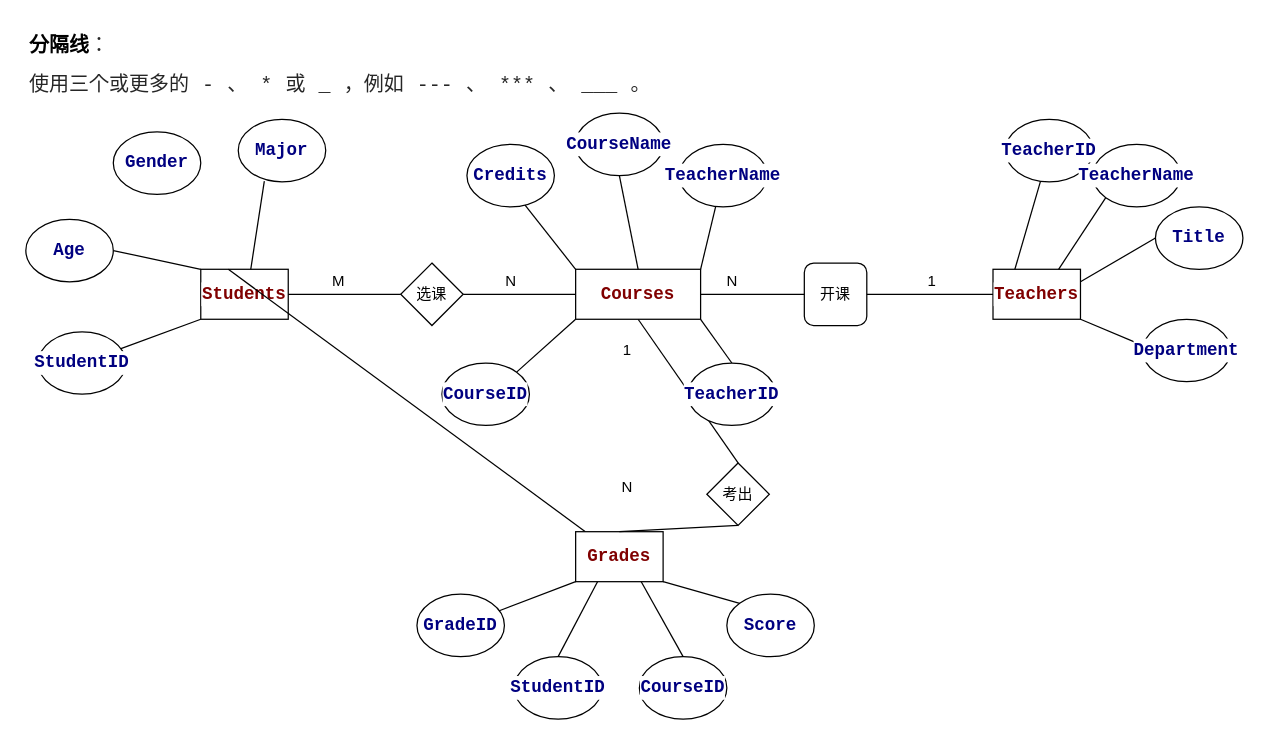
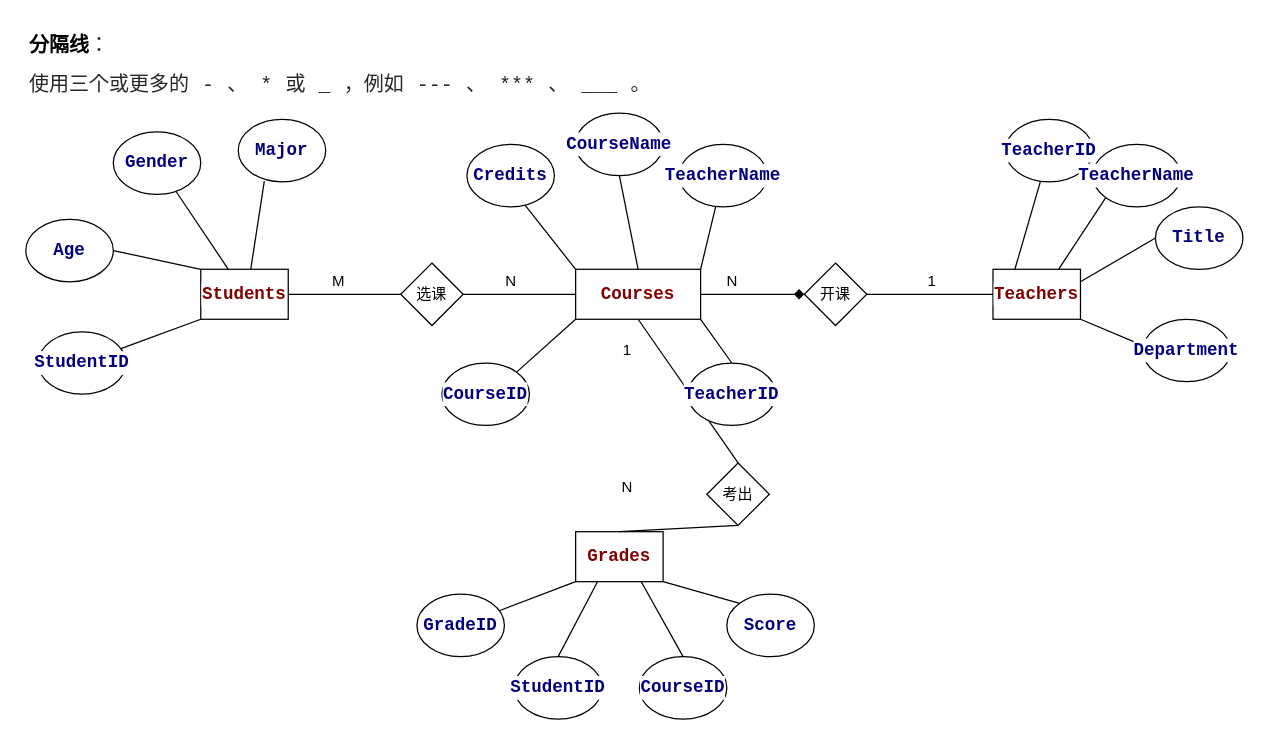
(798, 294) -> (794, 294)
(836, 294) -> (836, 294)
(406, 400) -> (202, 230)
